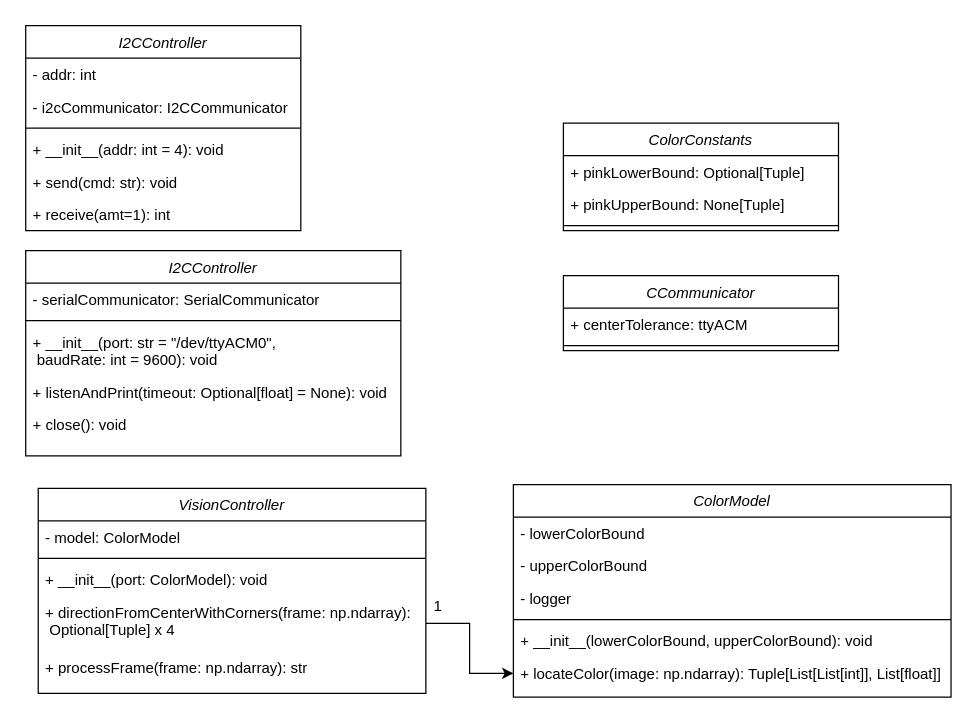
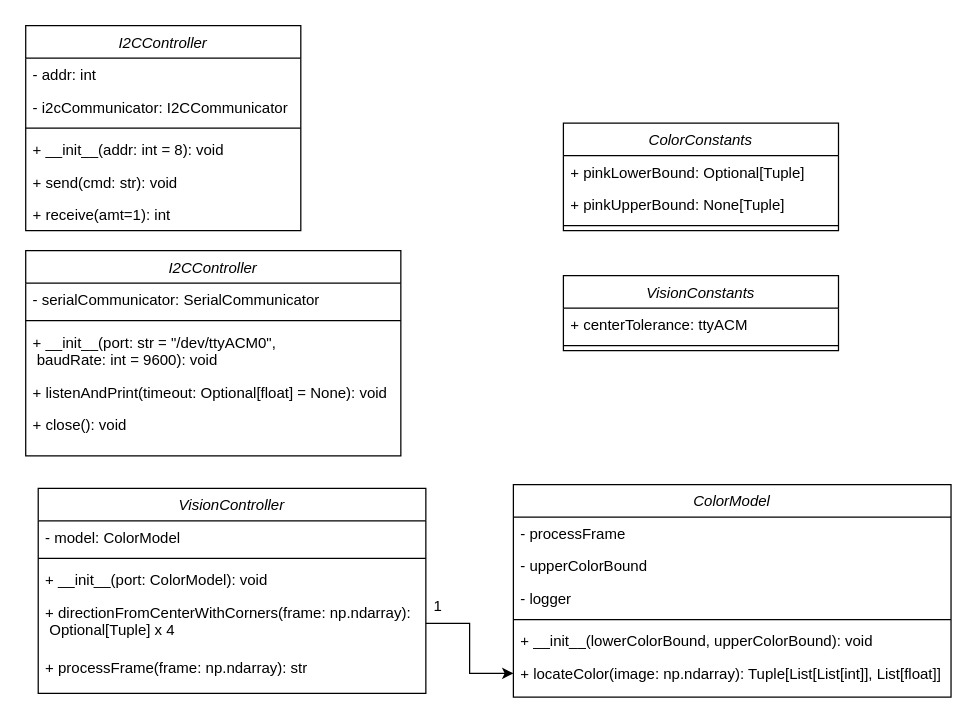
(141, 150) -> (141, 150)
(700, 293) -> (700, 293)
(586, 534) -> (577, 534)
